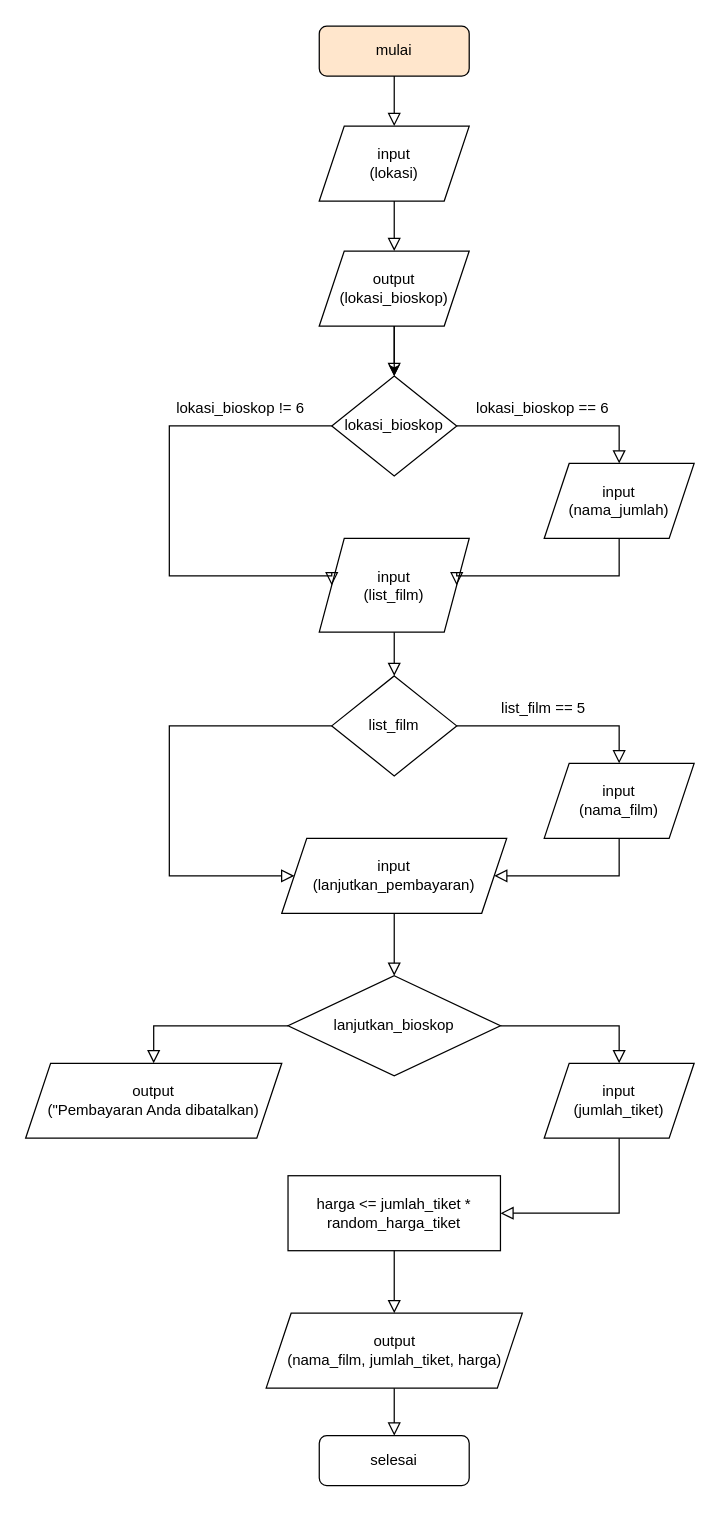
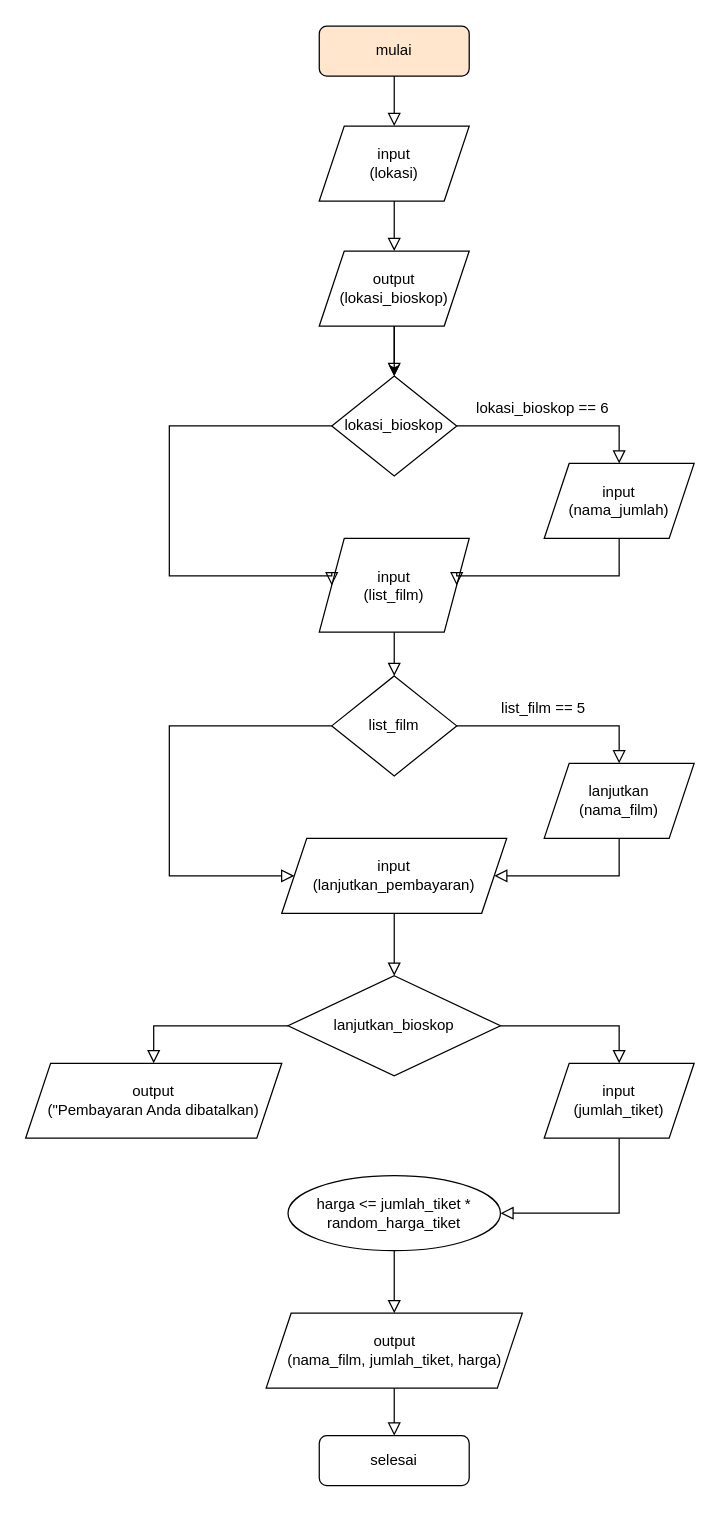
(244, 407) -> none
(619, 801) -> (619, 801)
(394, 1213) -> (394, 1213)
